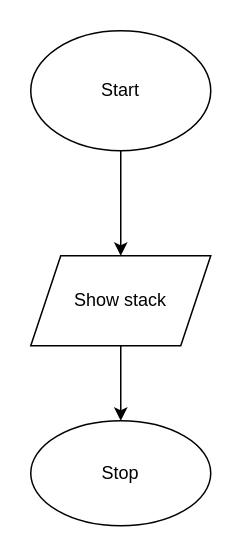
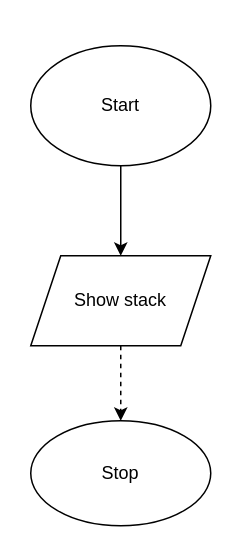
(121, 91) -> (121, 106)
(121, 379) -> (121, 379)
